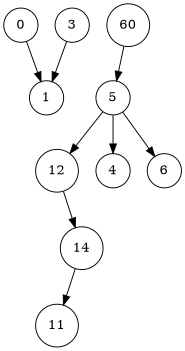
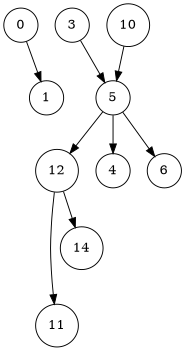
(128, 25) -> (128, 25)
(61, 57) -> (90, 57)
(71, 282) -> (51, 243)
